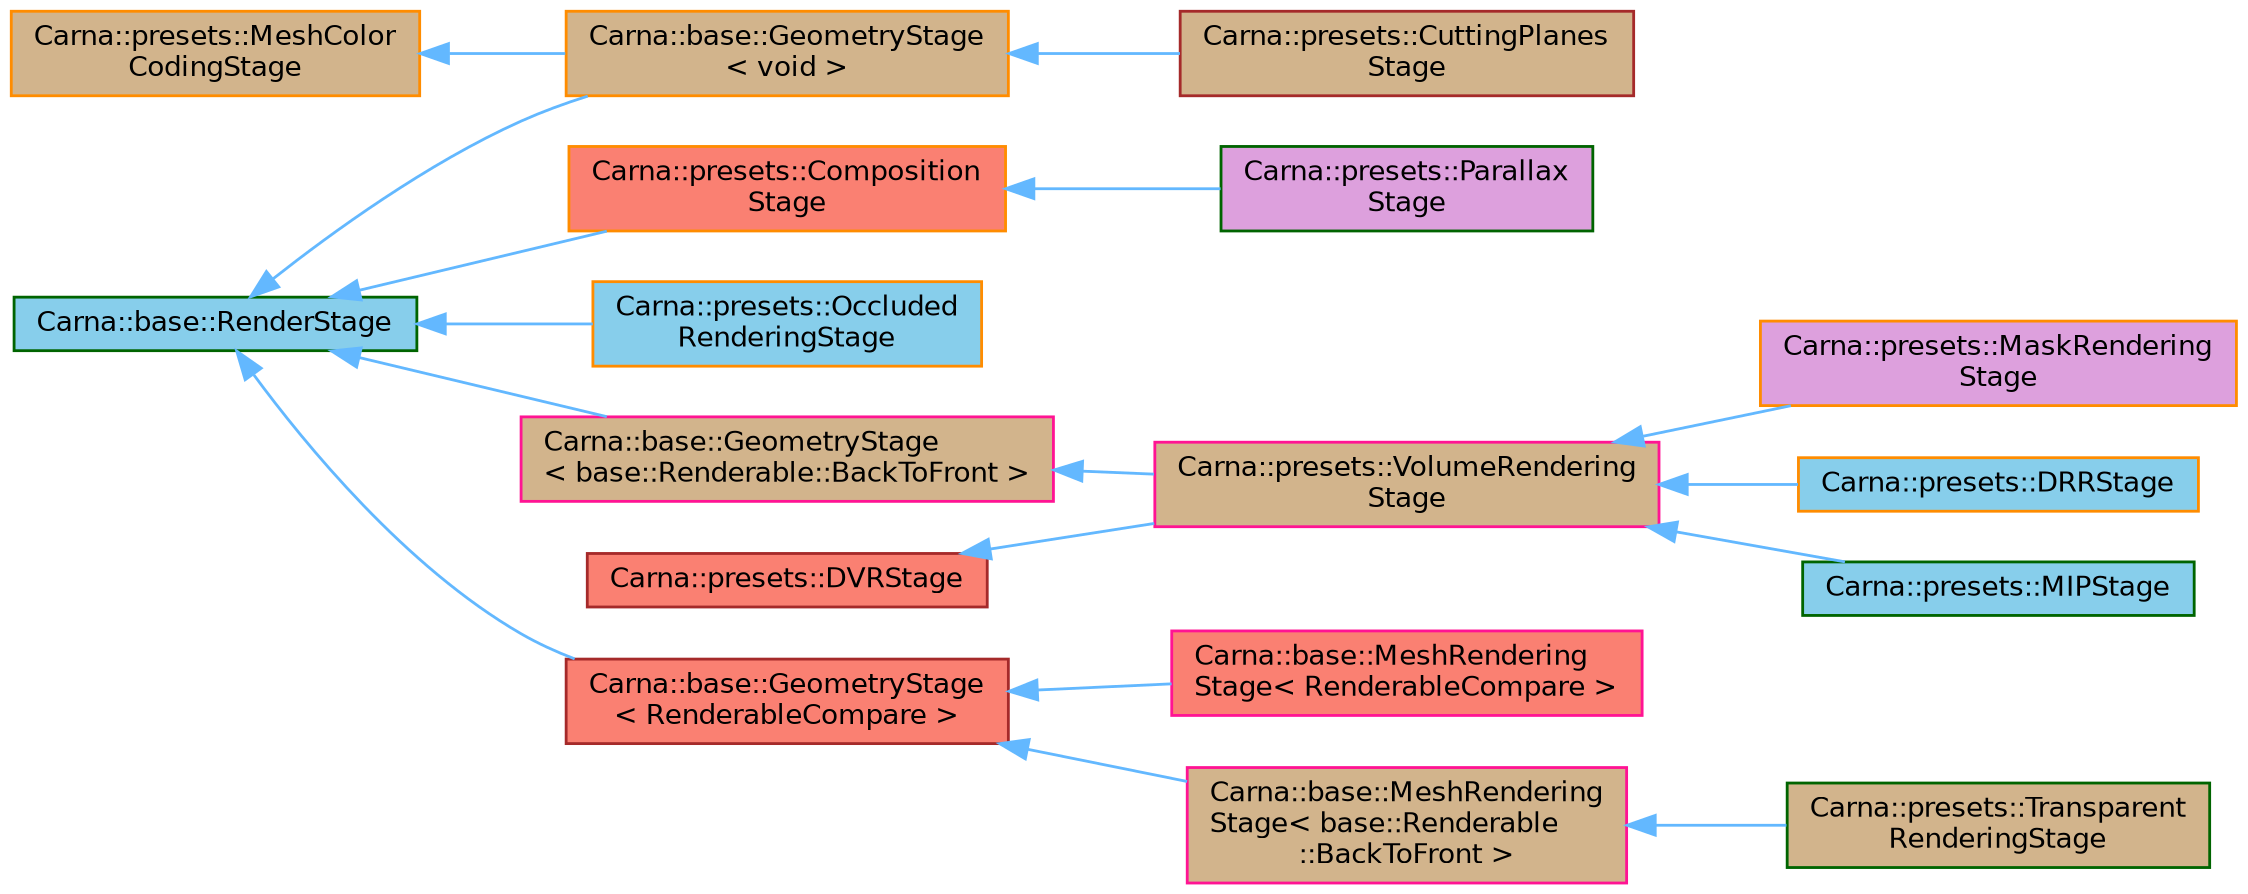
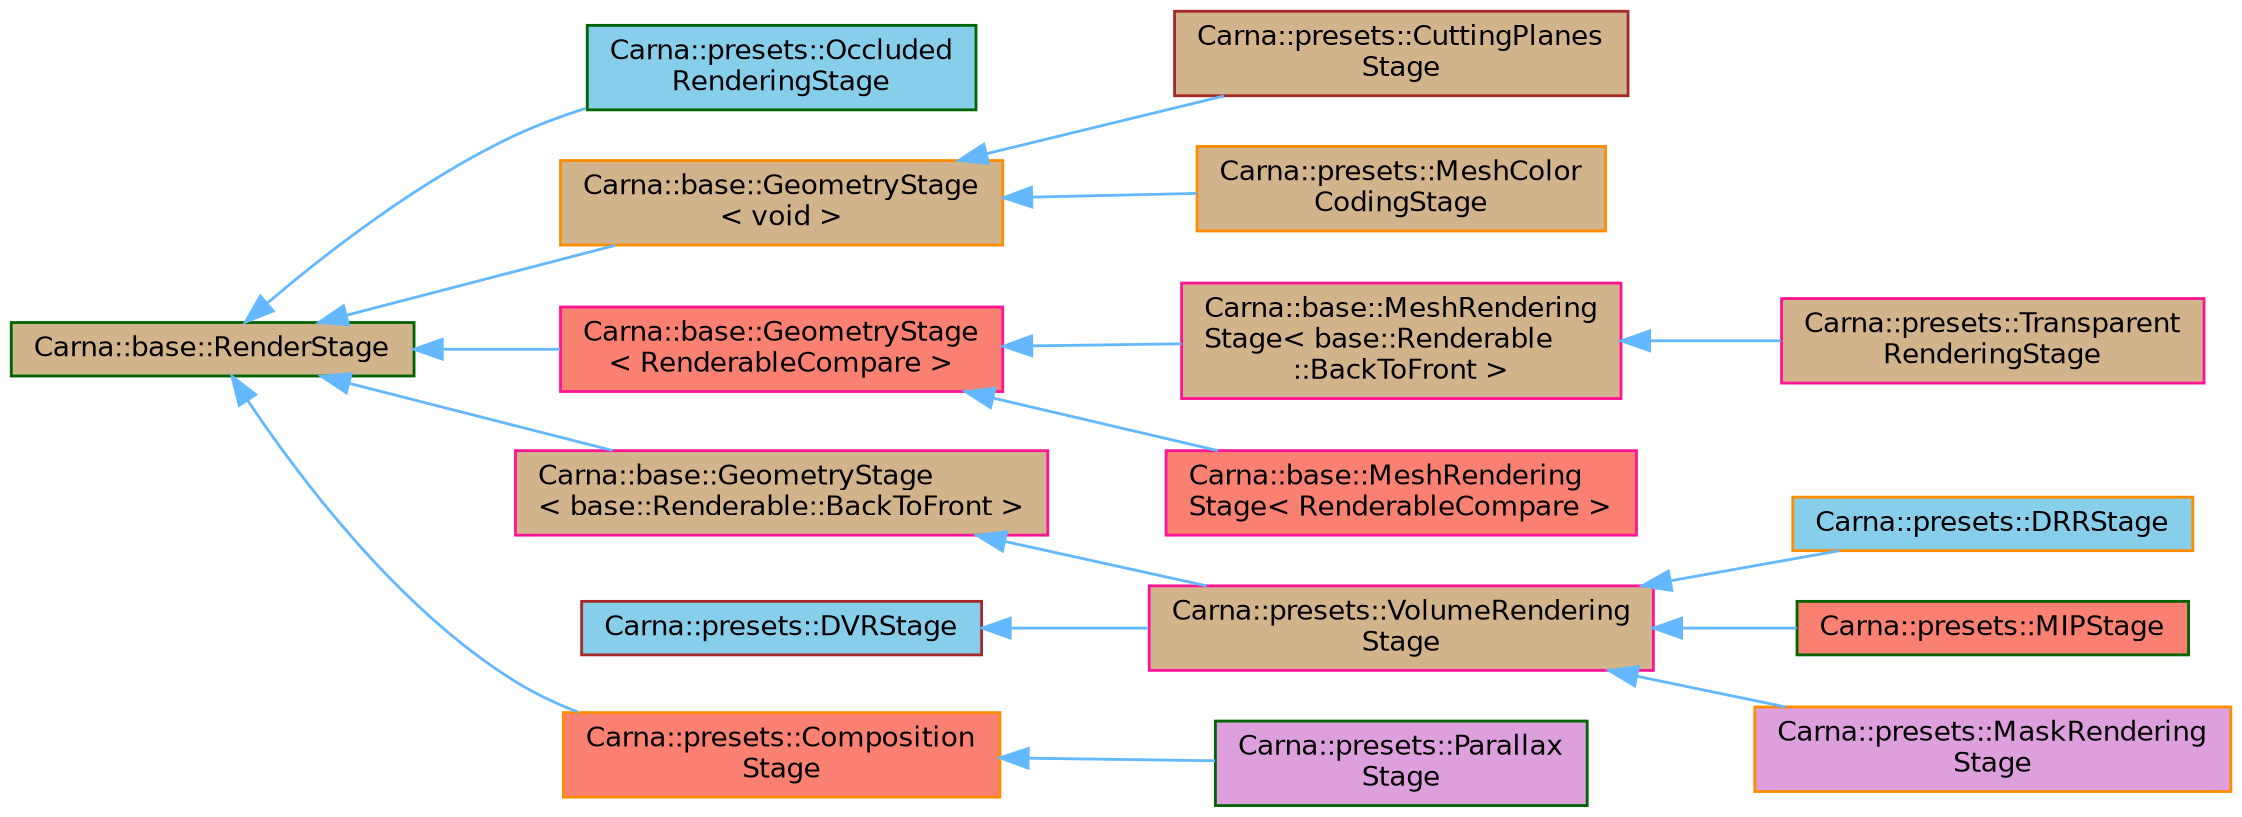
(507, 54) -> (1114, 195)
(215, 324) -> (213, 349)
(787, 324) -> (782, 68)
(787, 580) -> (782, 628)
(1998, 589) -> (1993, 628)
(787, 701) -> (782, 349)
(1998, 825) -> (1993, 341)
